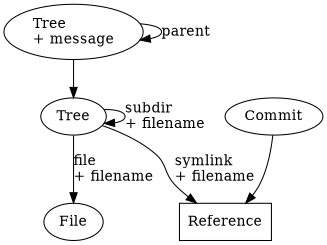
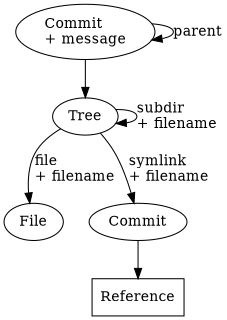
(74, 32) -> (85, 32)
(153, 152) -> (119, 161)
